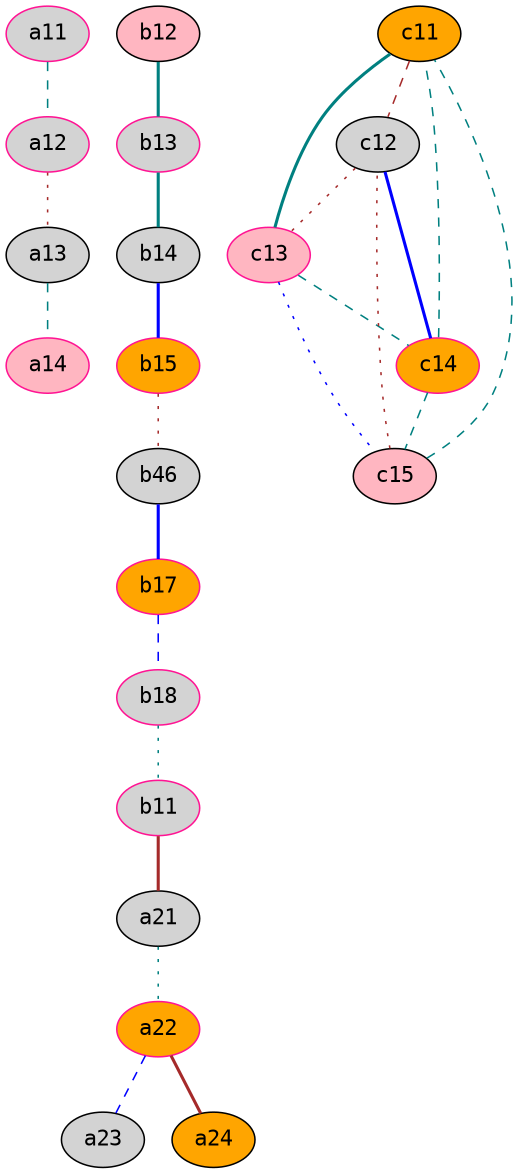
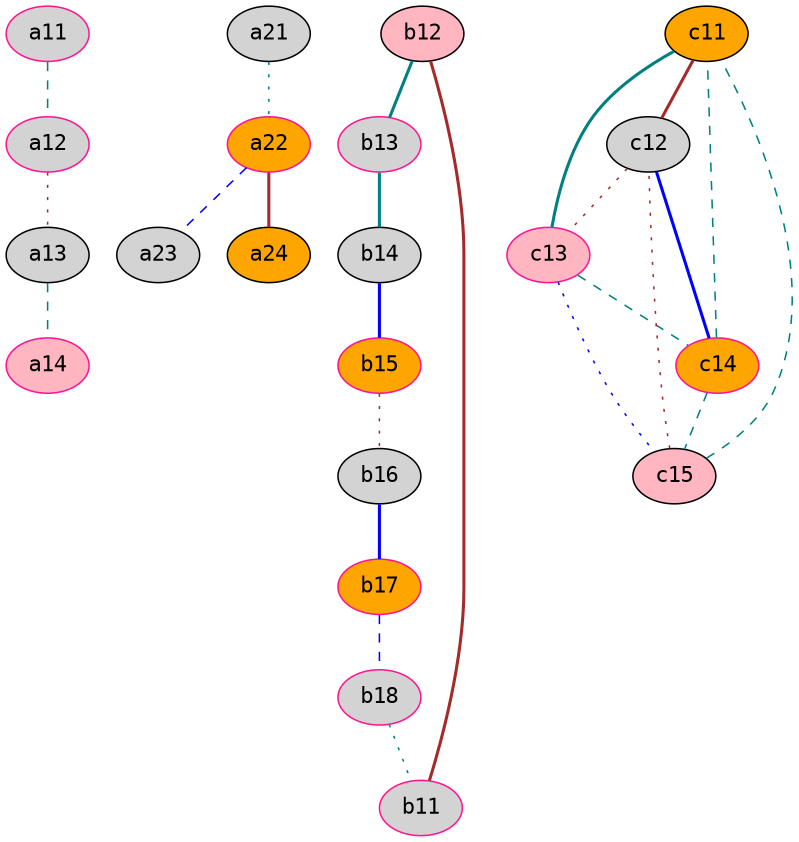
(399, 89) -> (677, 89)
(158, 476) -> (379, 476)
(158, 863) -> (464, 421)
